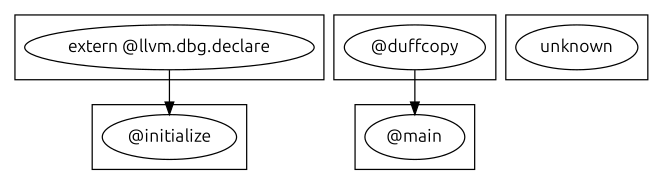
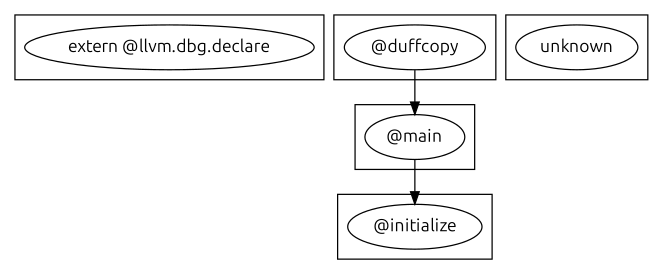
(169, 88) -> (415, 177)
